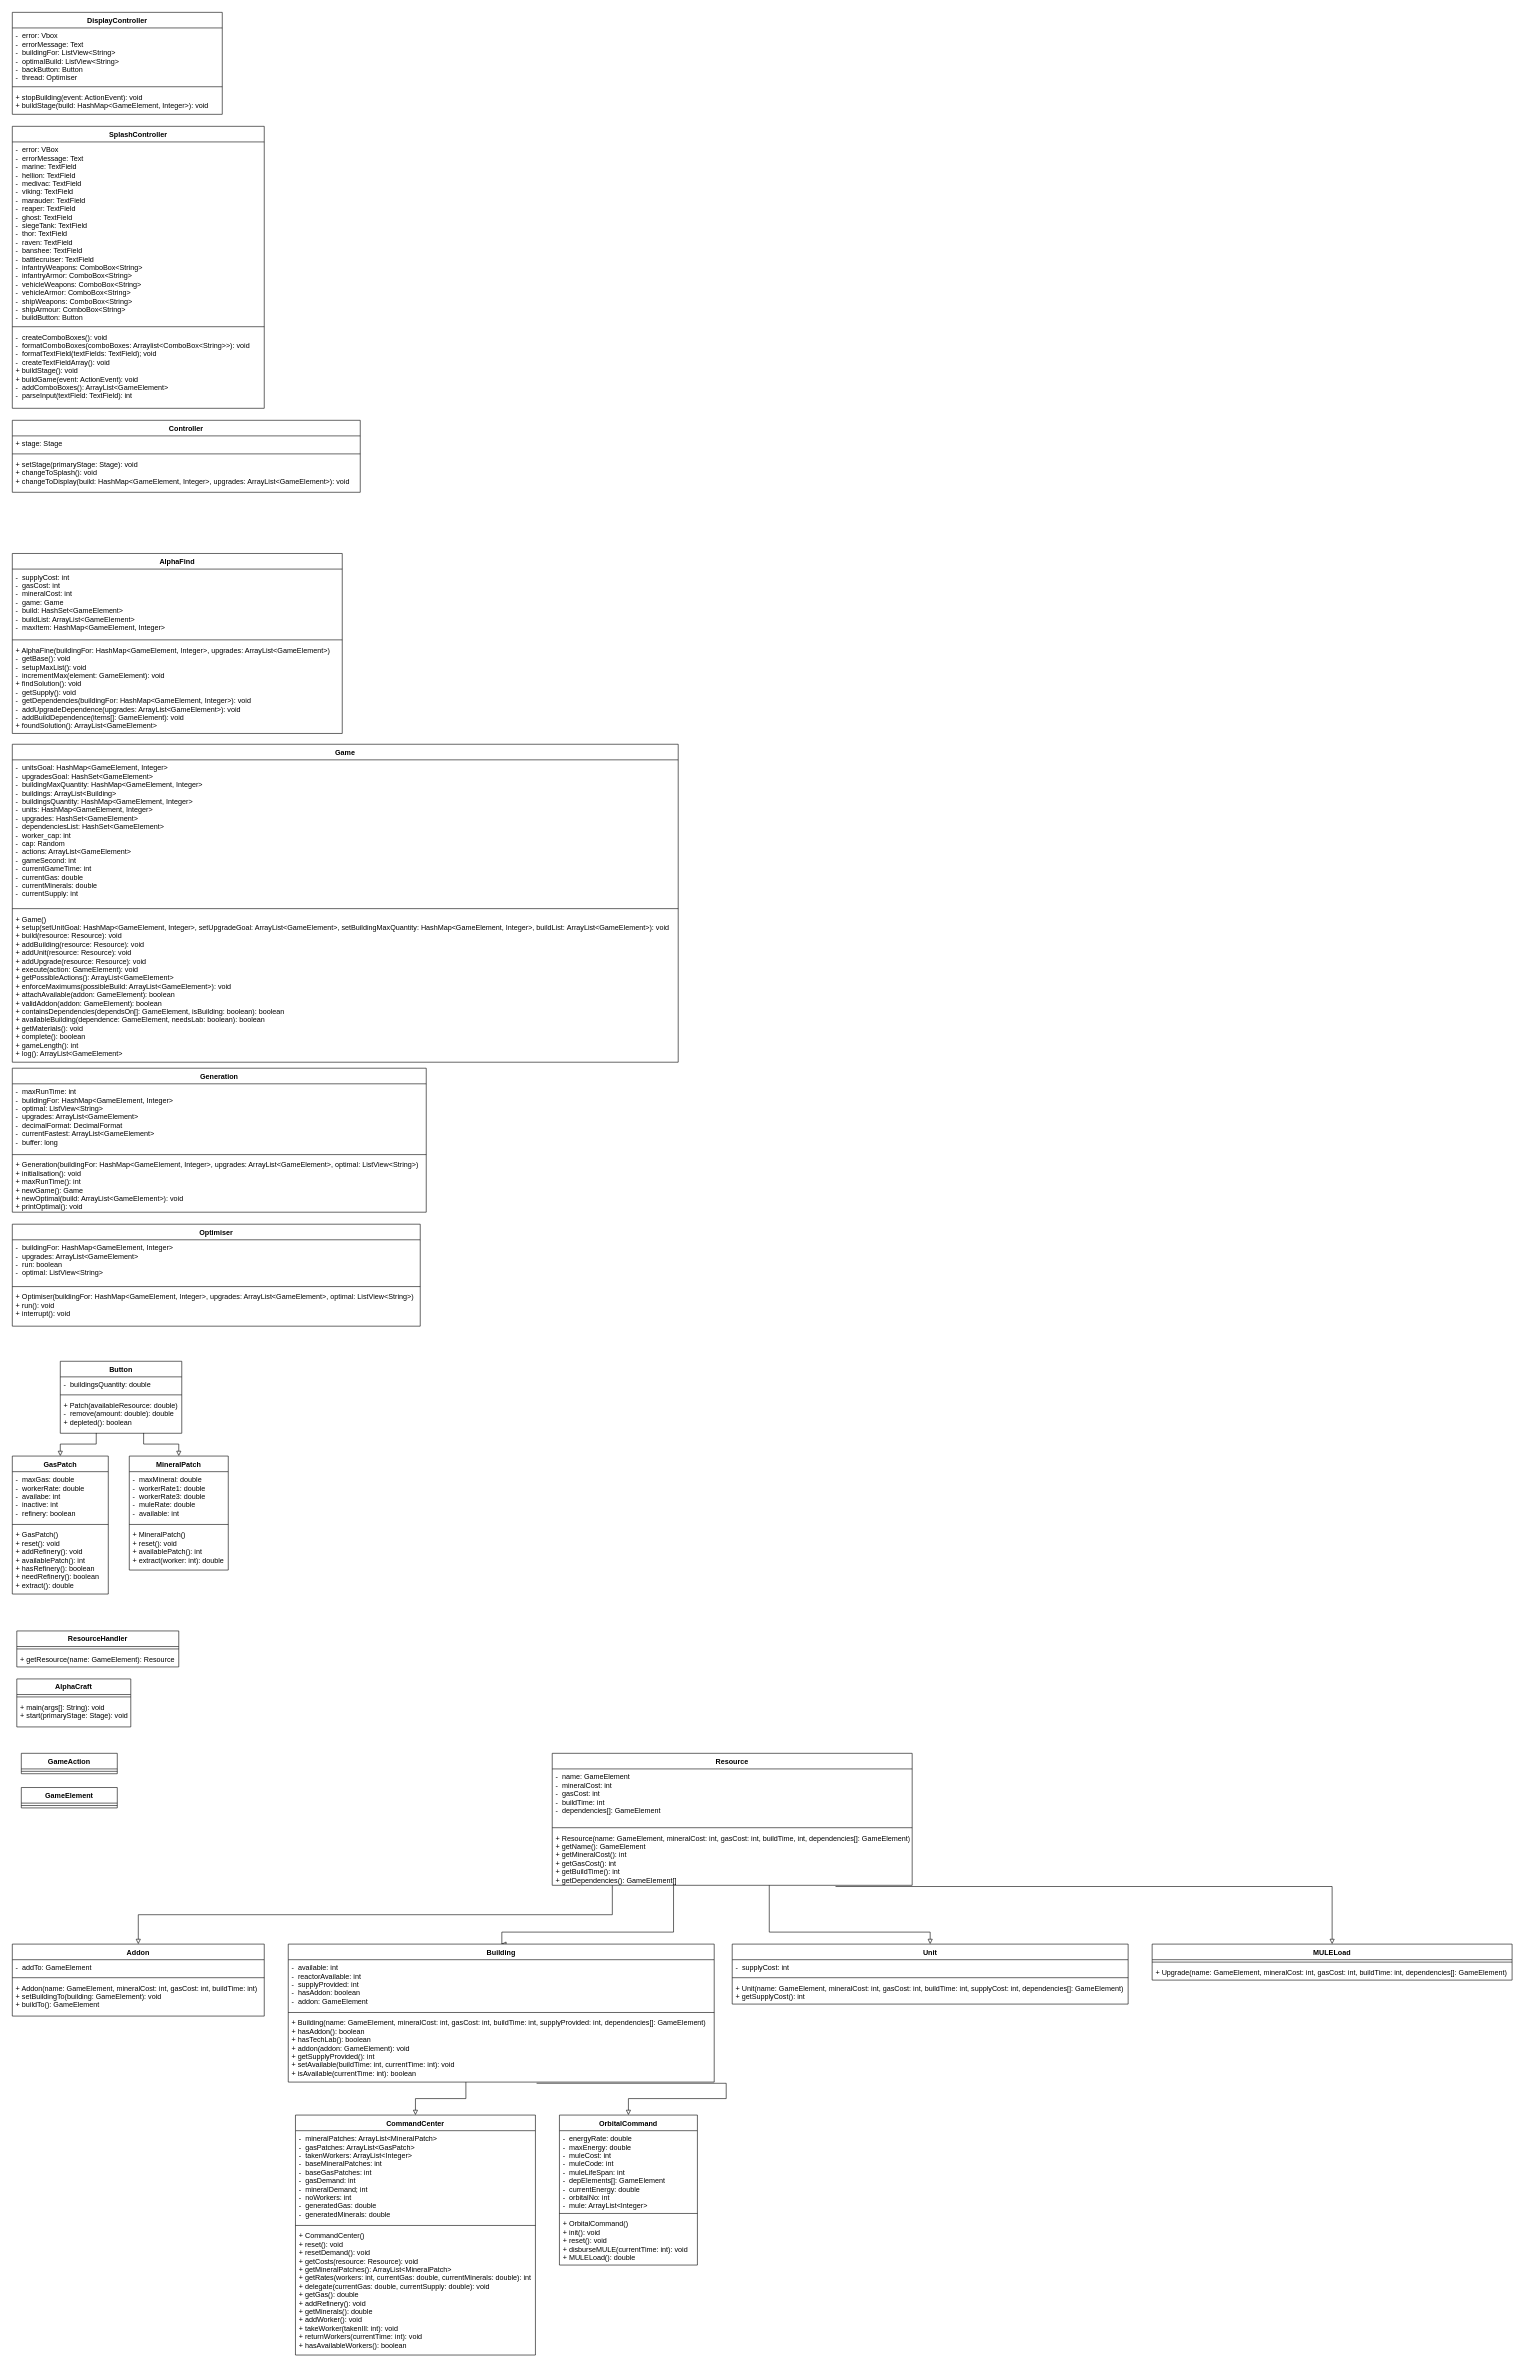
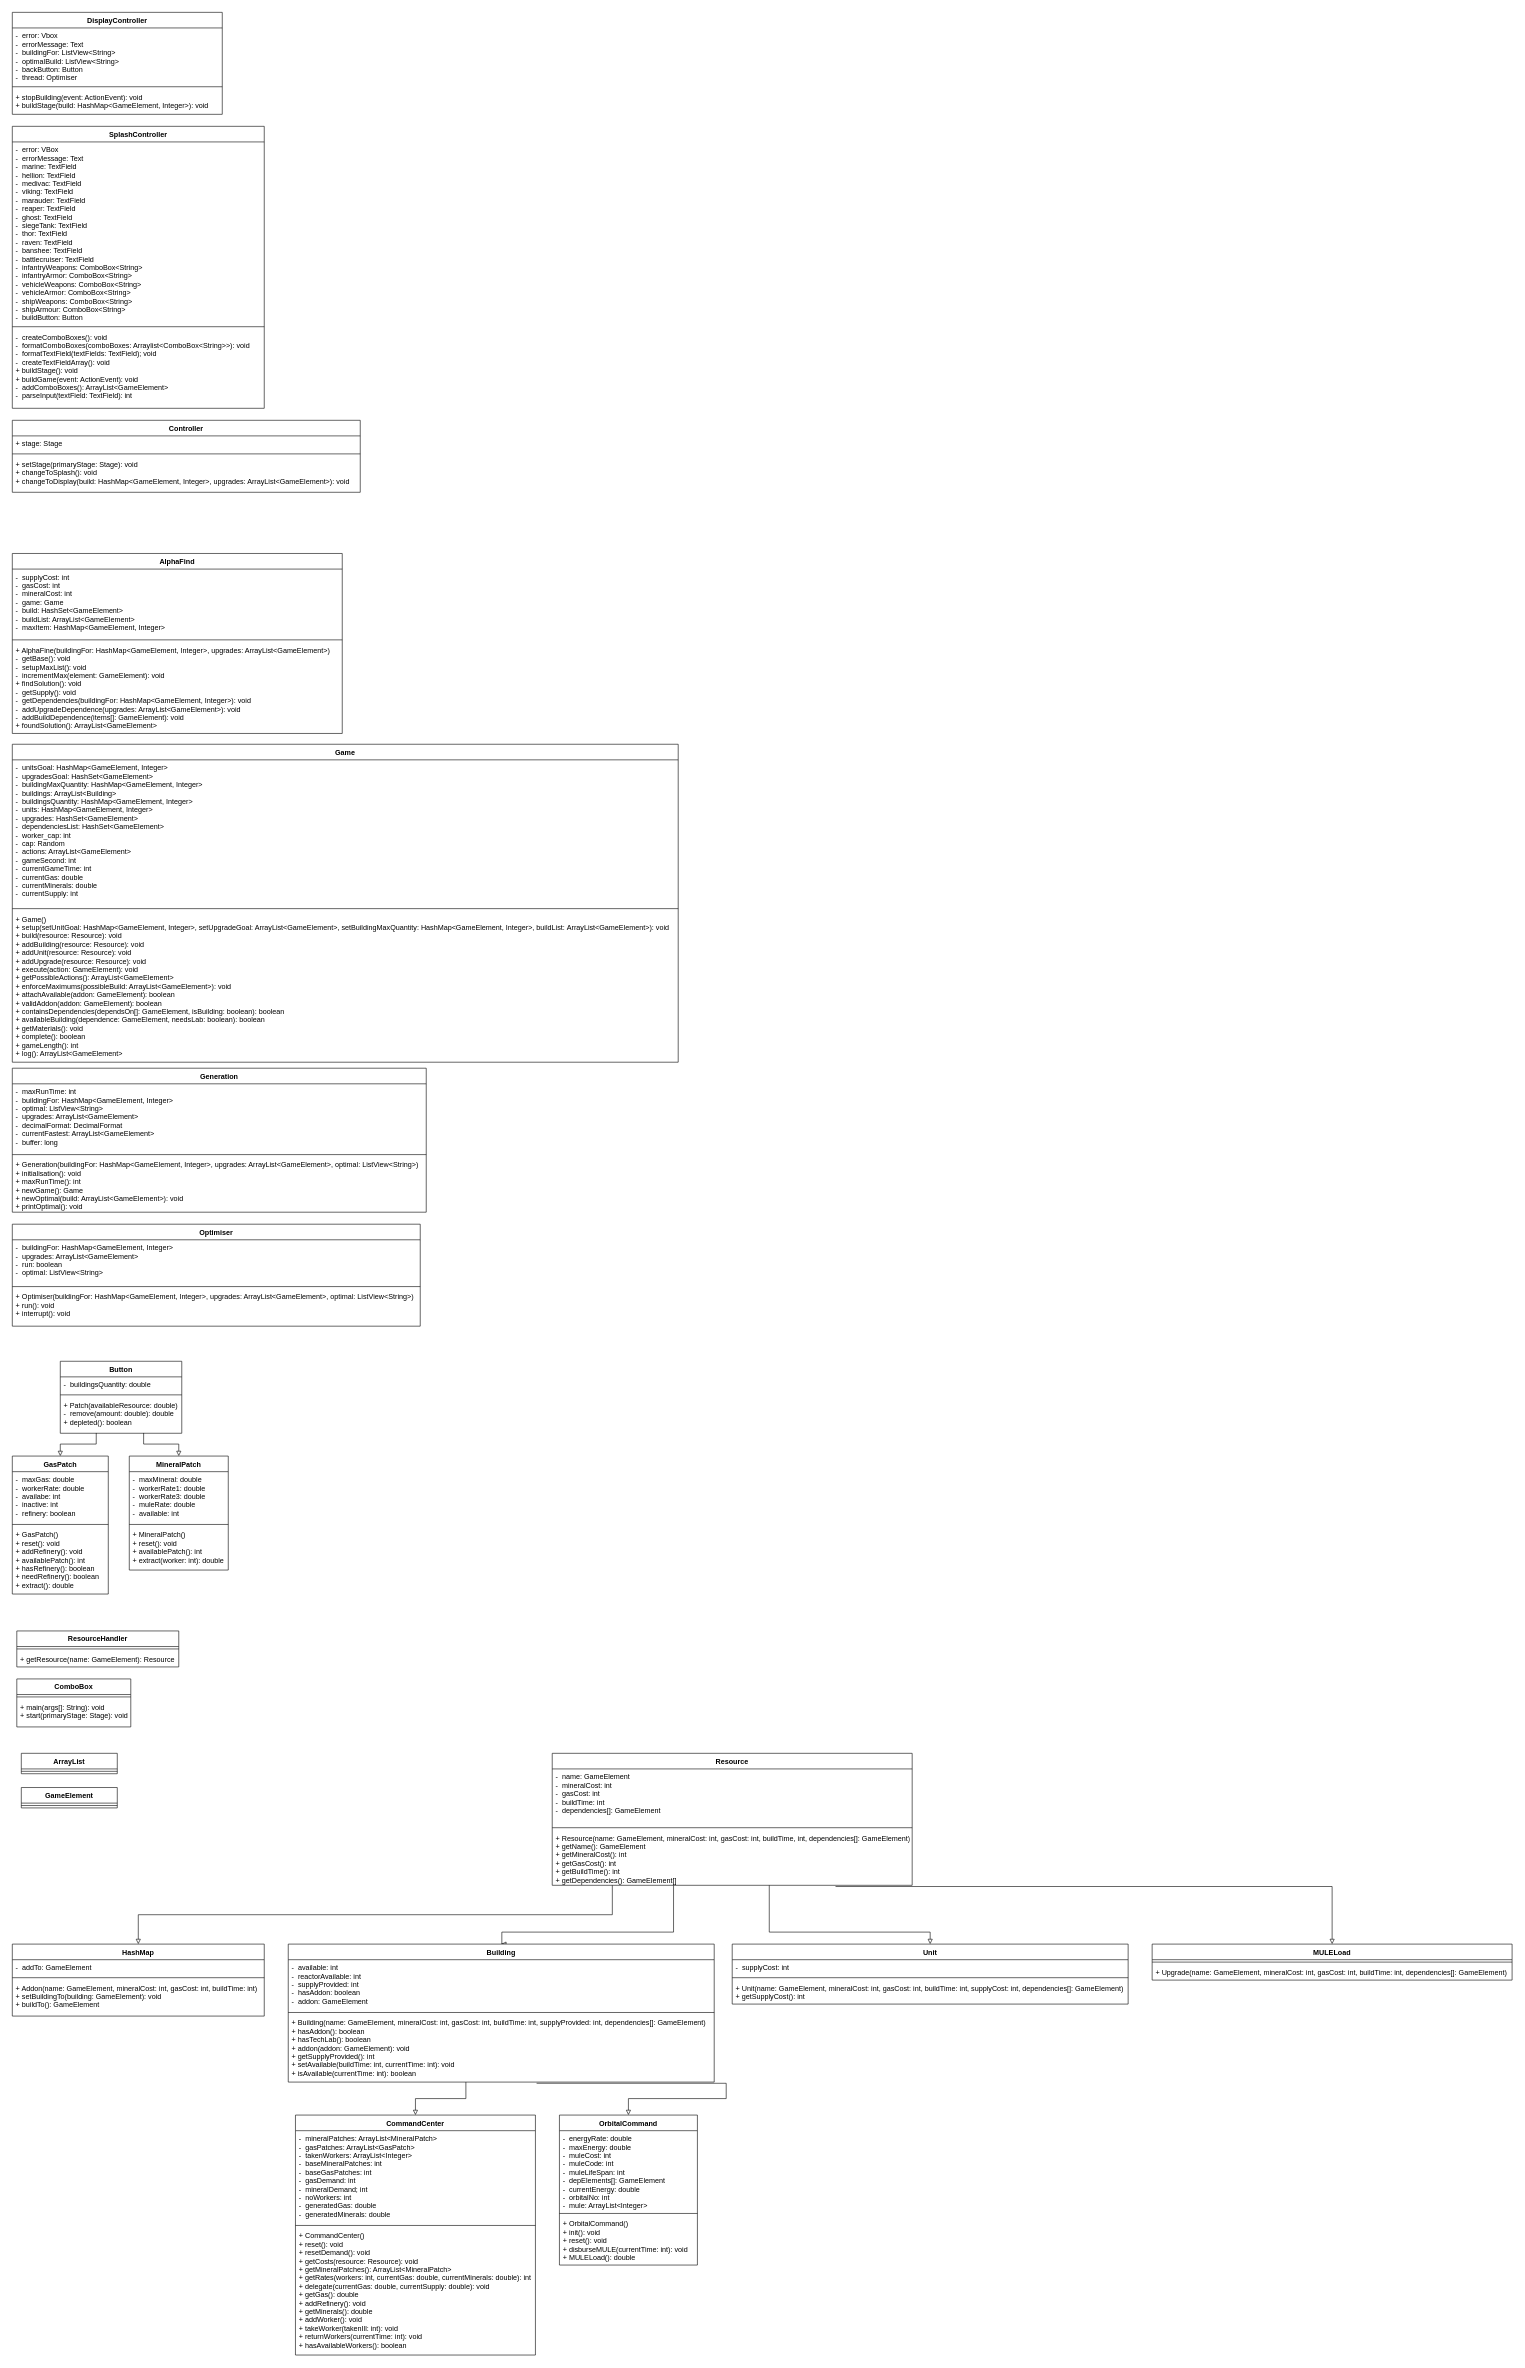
(74, 1687) -> (74, 1687)
(69, 1762) -> (69, 1762)
(138, 1952) -> (138, 1952)
